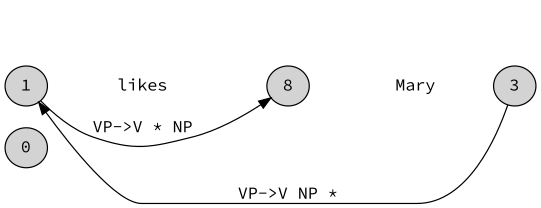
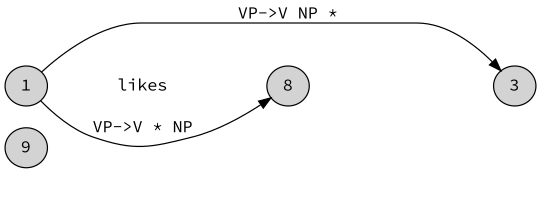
(416, 86) -> none
(26, 148) -> (26, 148)
(283, 203) -> (266, 23)
